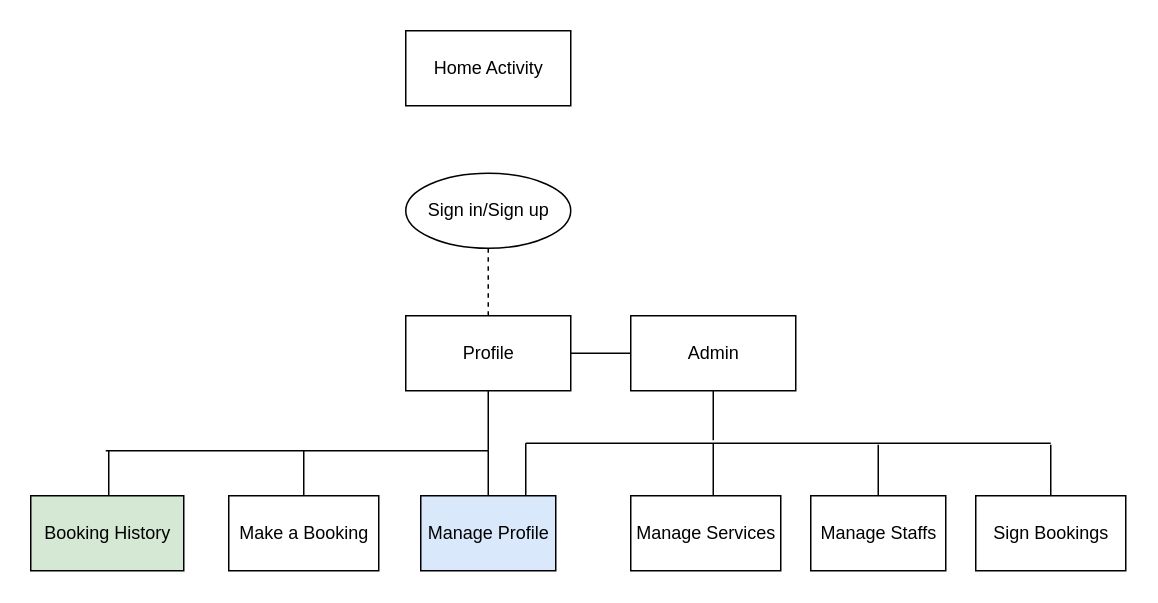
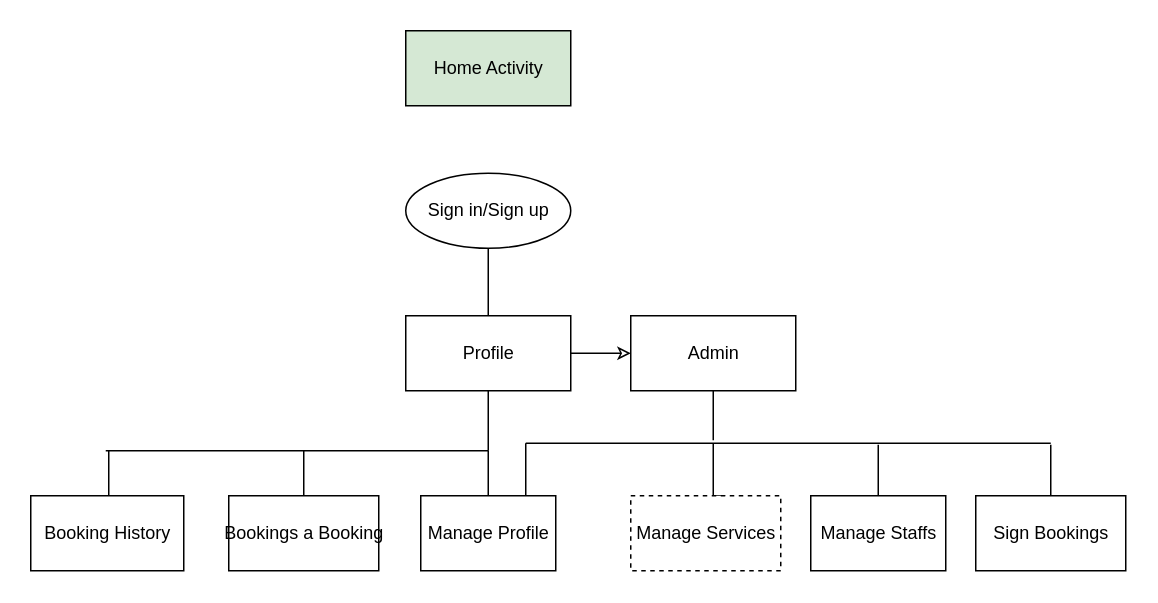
(488, 68) -> (488, 68)
(488, 281) -> (488, 281)
(623, 353) -> (619, 353)
(107, 533) -> (107, 533)
(305, 533) -> (305, 533)
(488, 533) -> (488, 533)
(706, 533) -> (706, 533)
